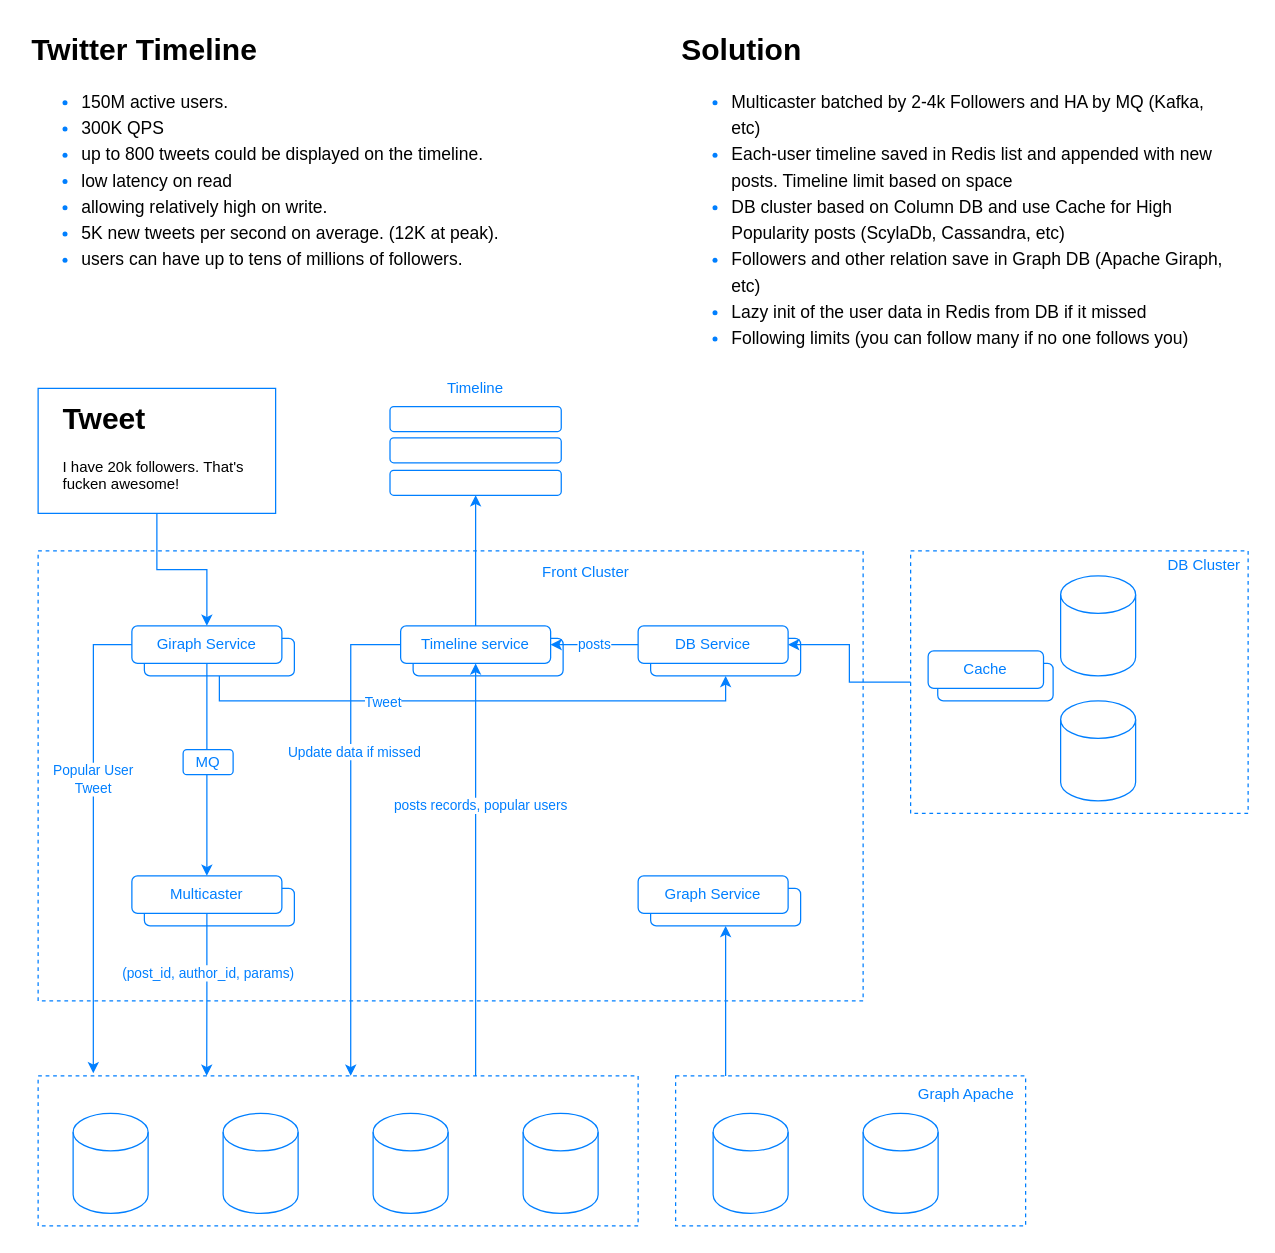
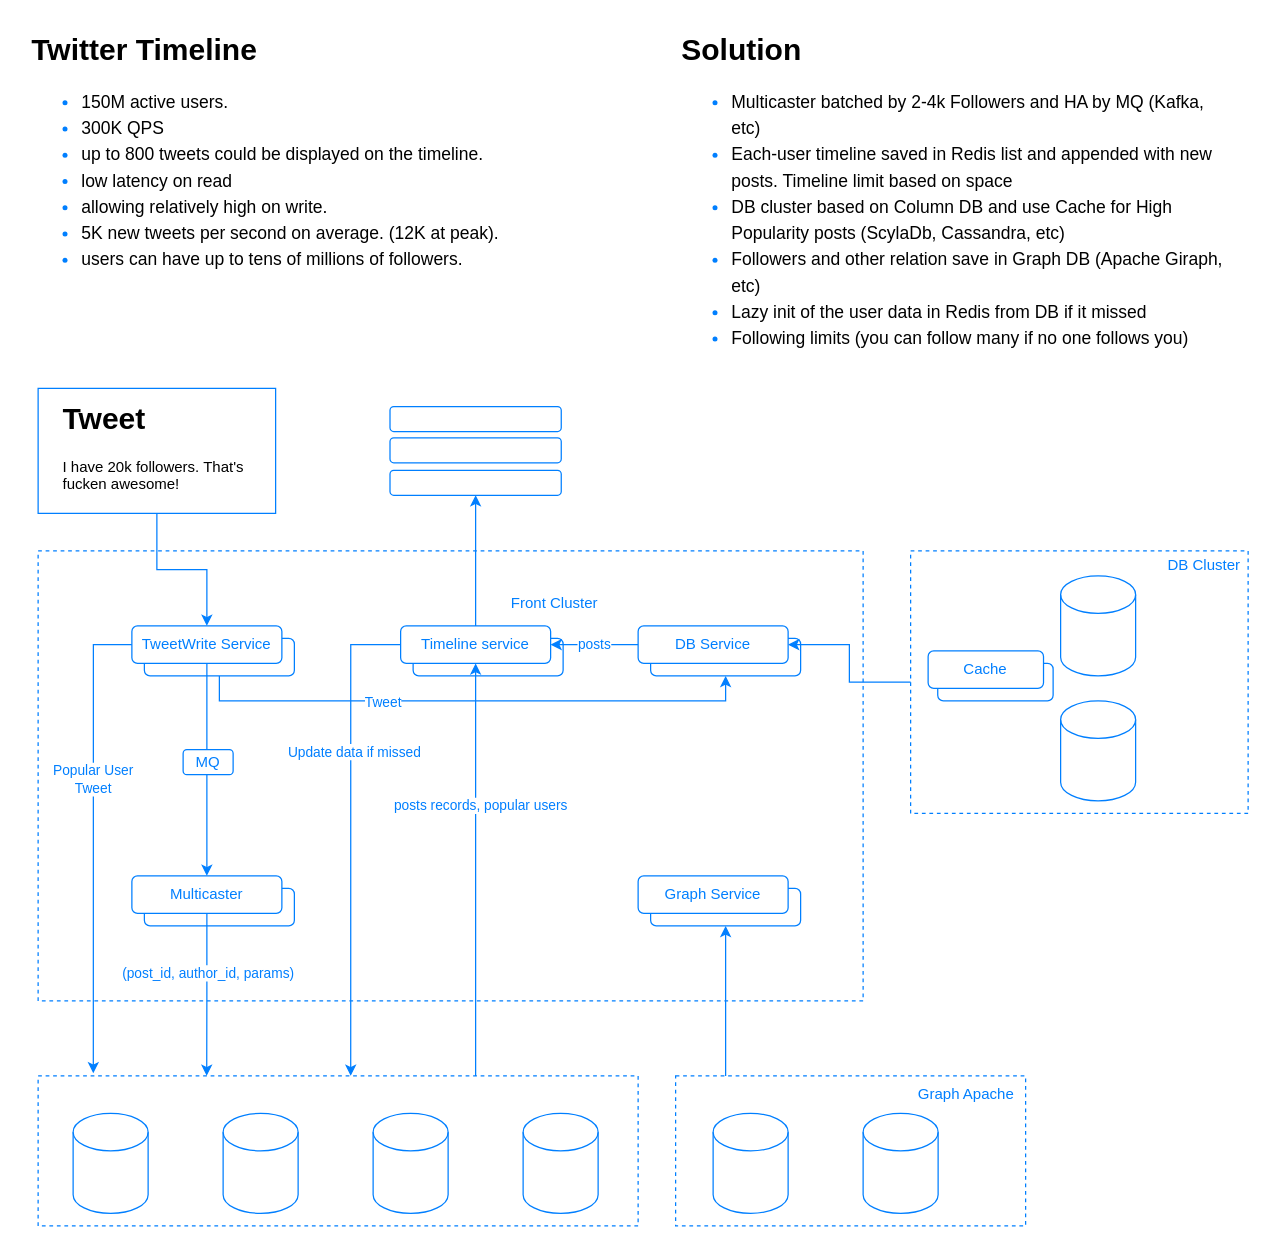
(476, 388) -> none
(563, 572) -> (532, 603)
(207, 644) -> (207, 644)
